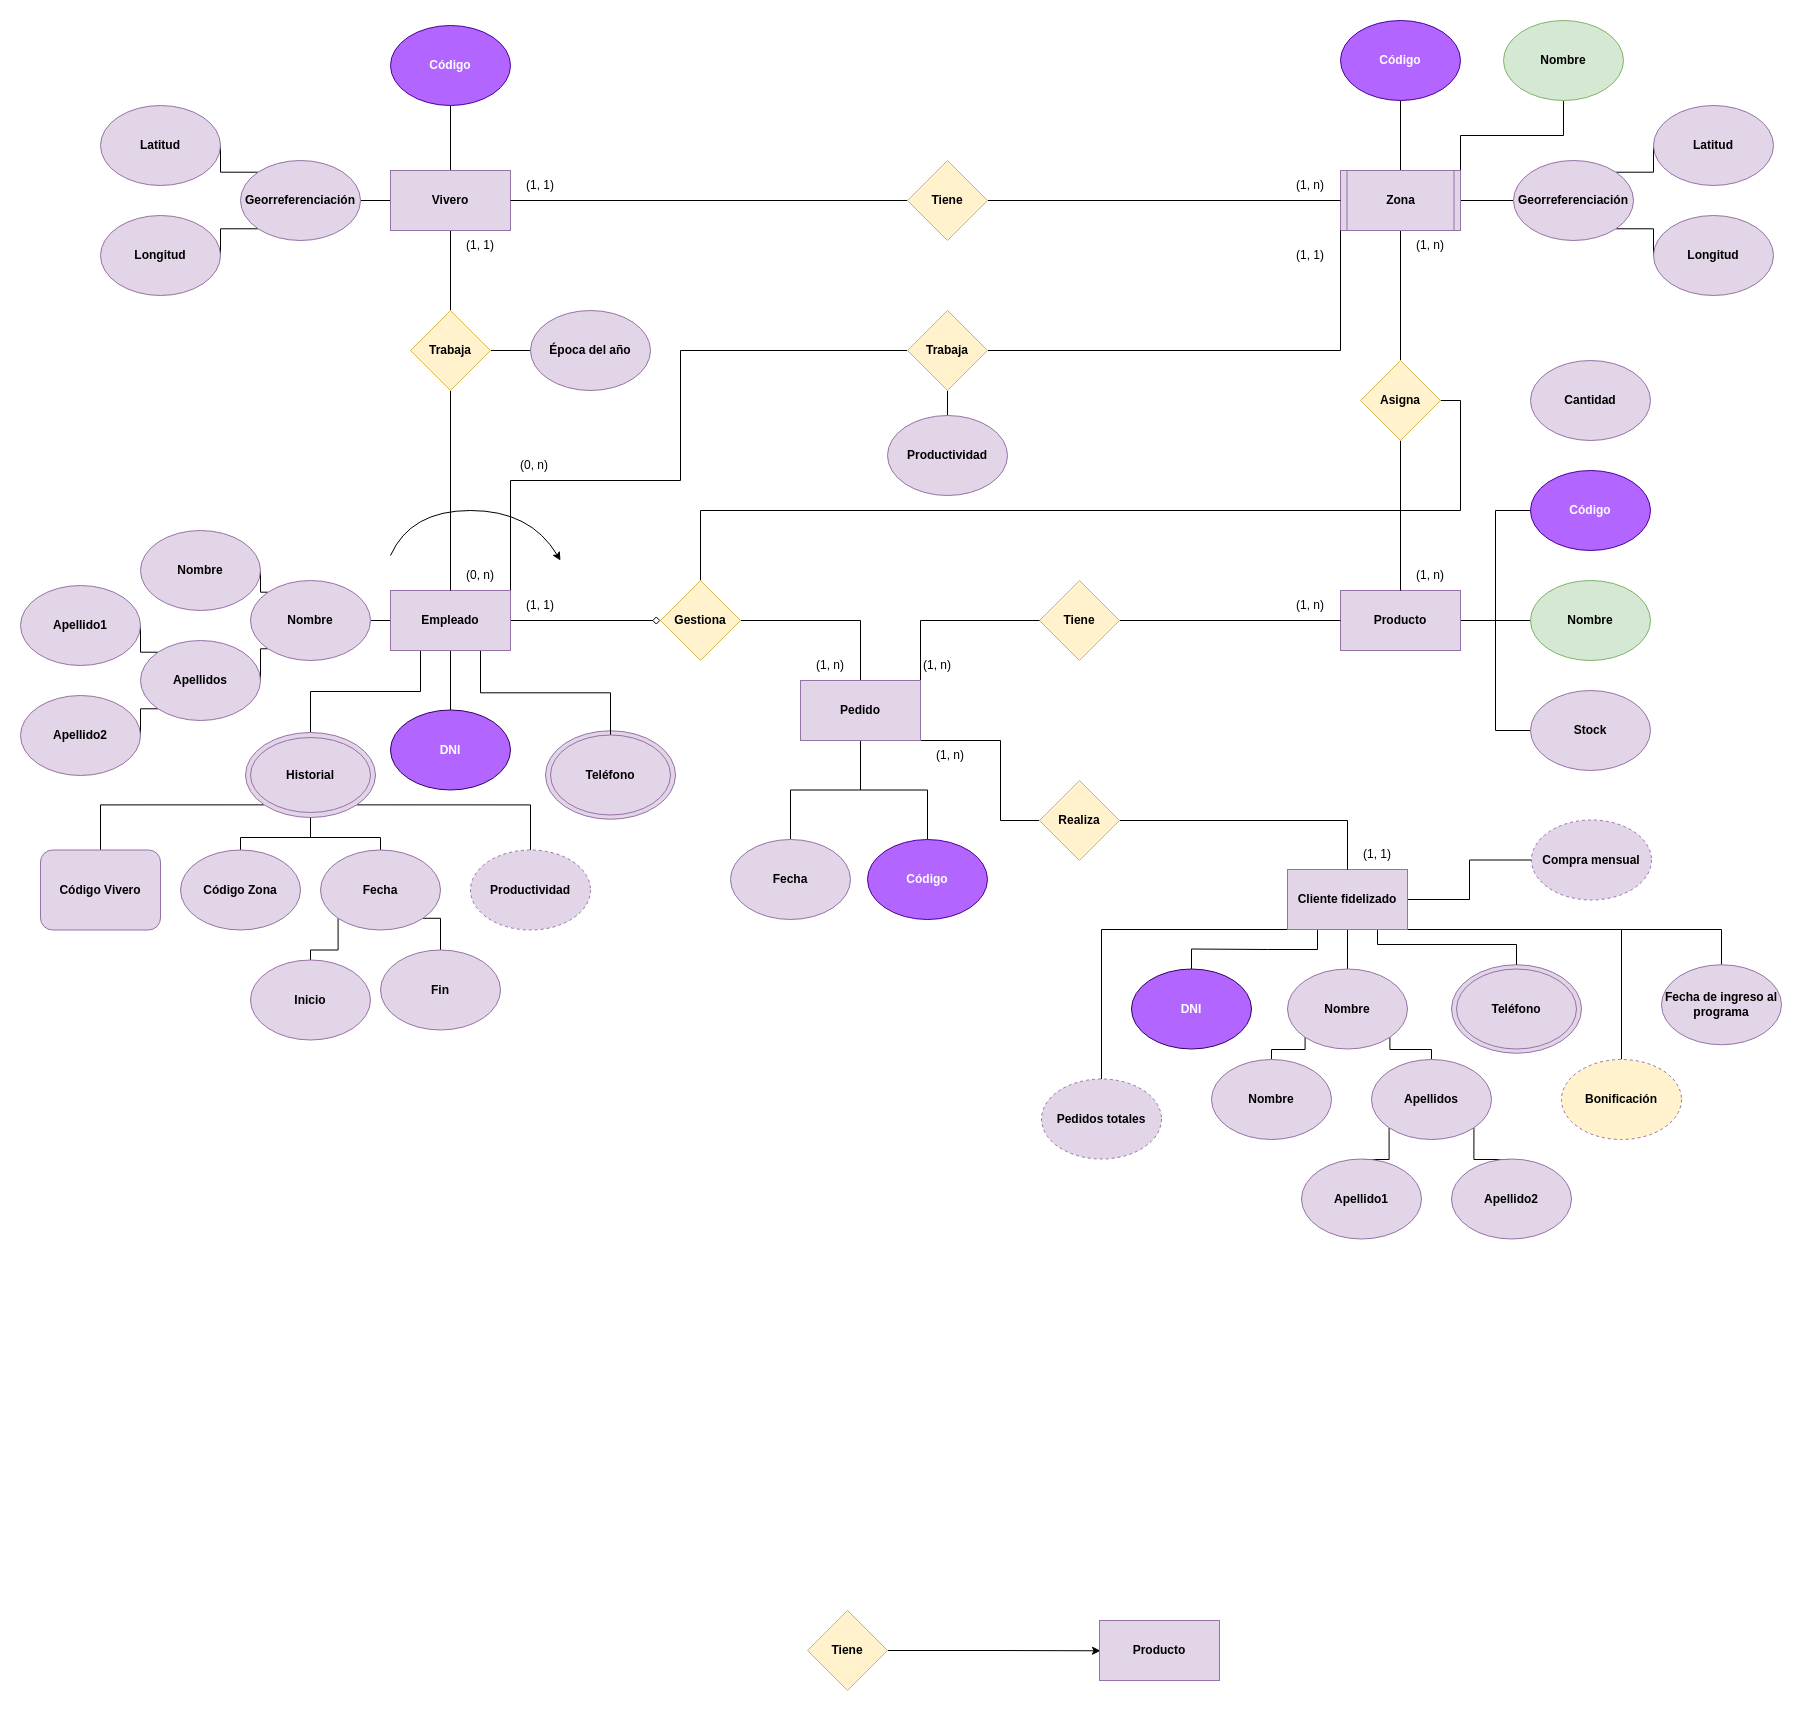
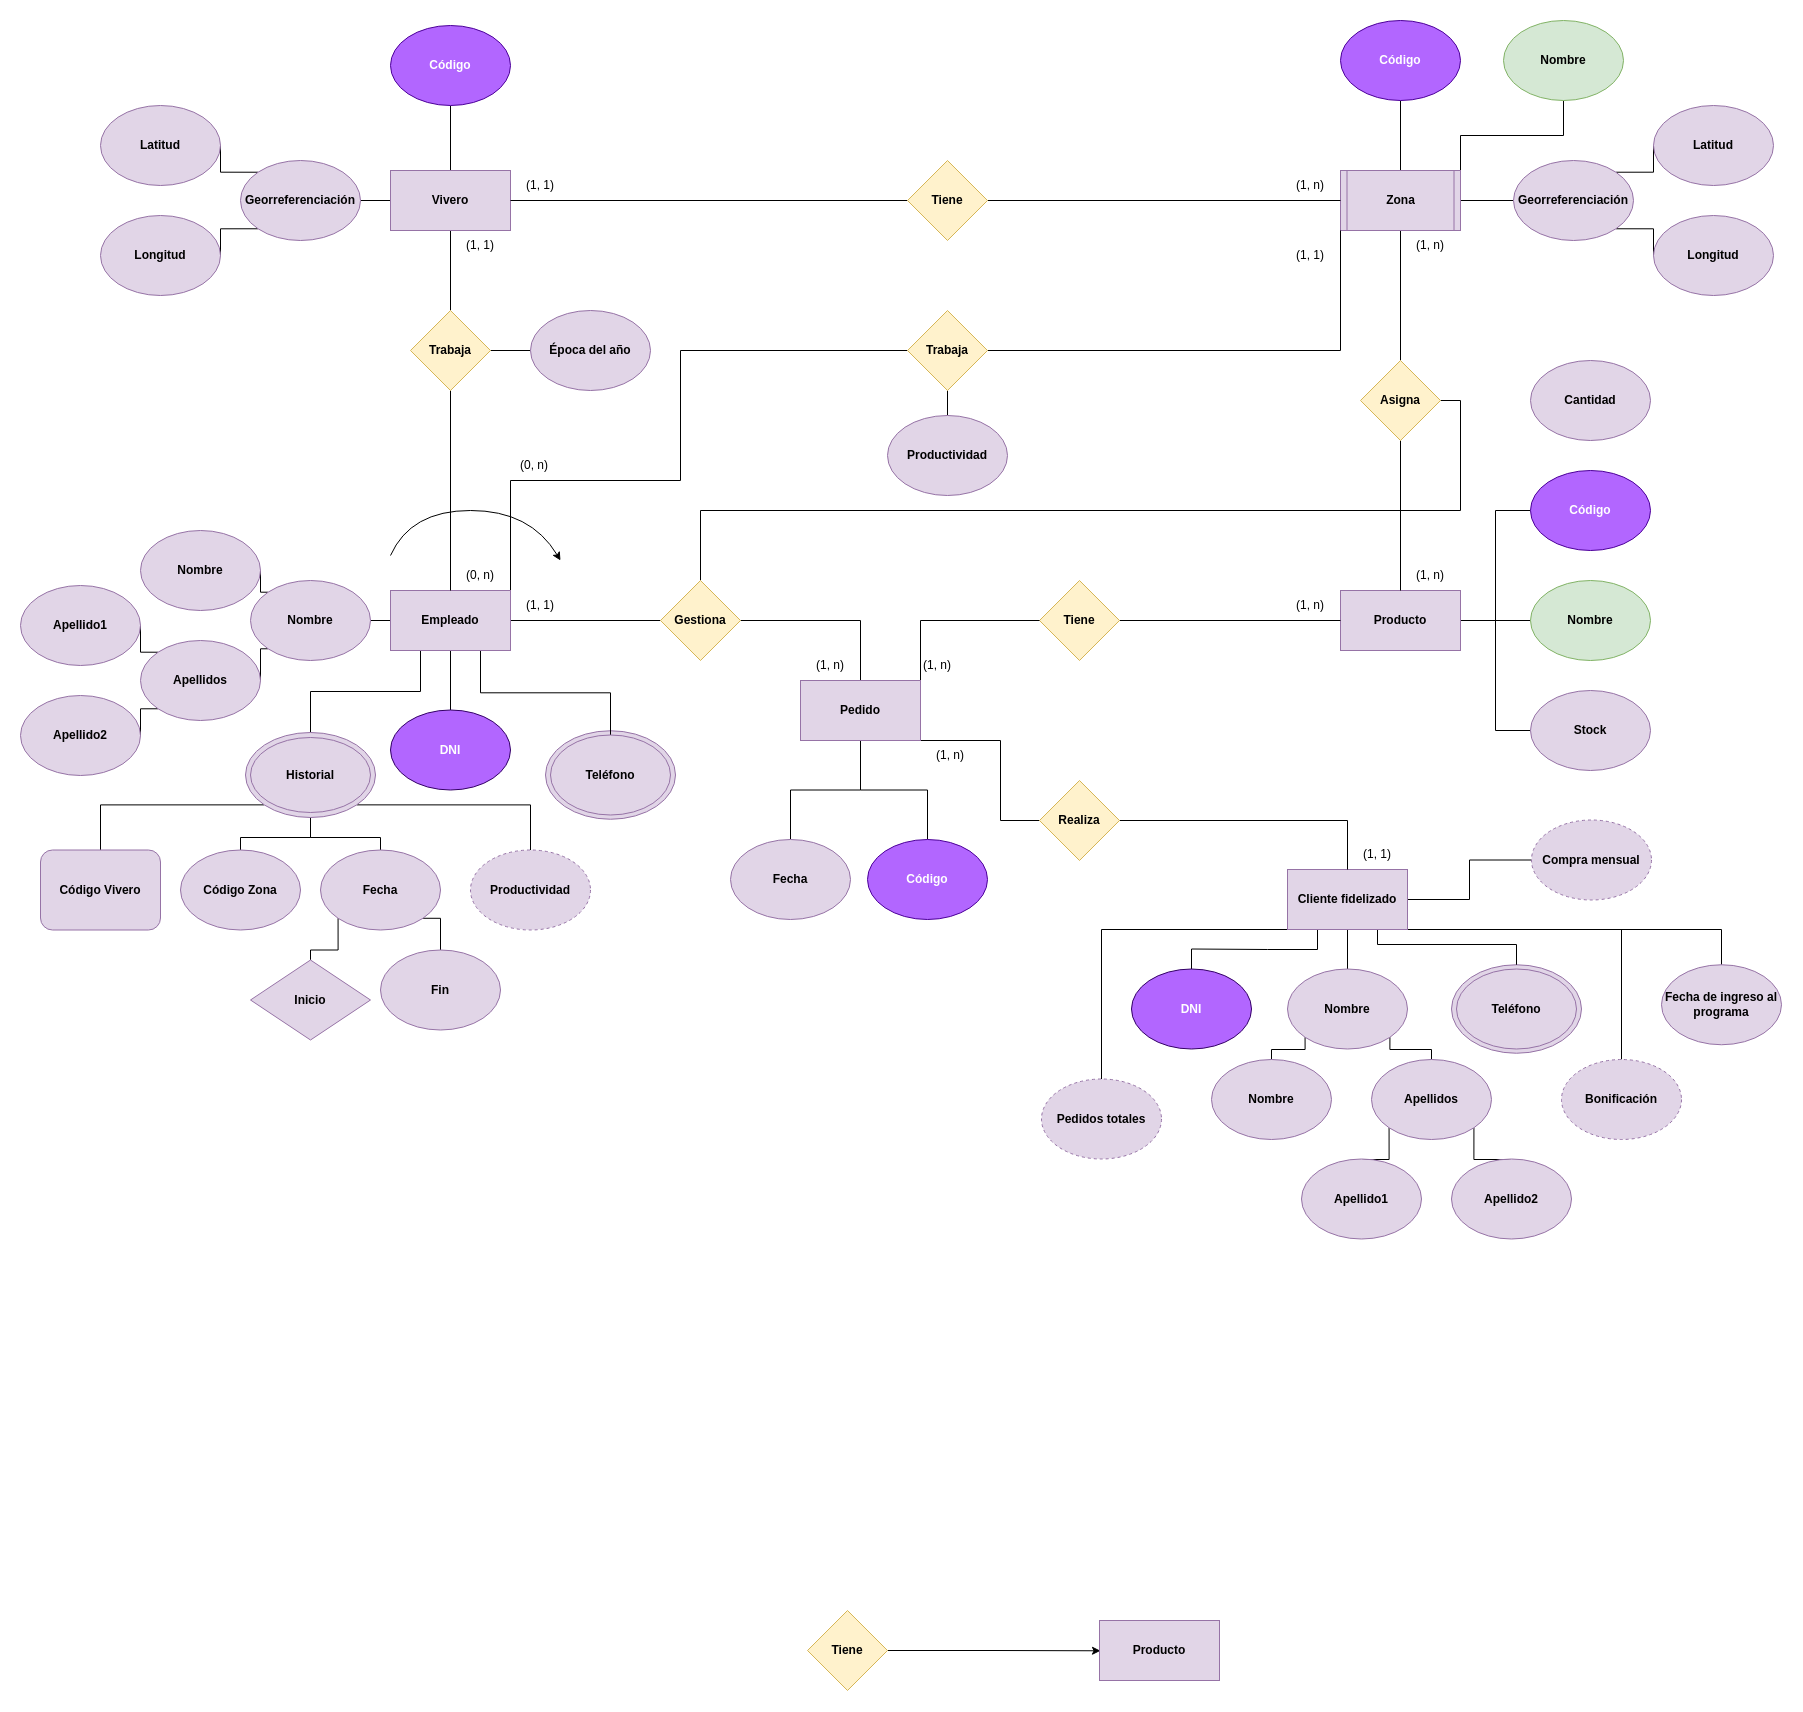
(652, 621) -> (656, 621)
(311, 1000) -> (311, 1000)
(1622, 1100) -> (1622, 1100)
